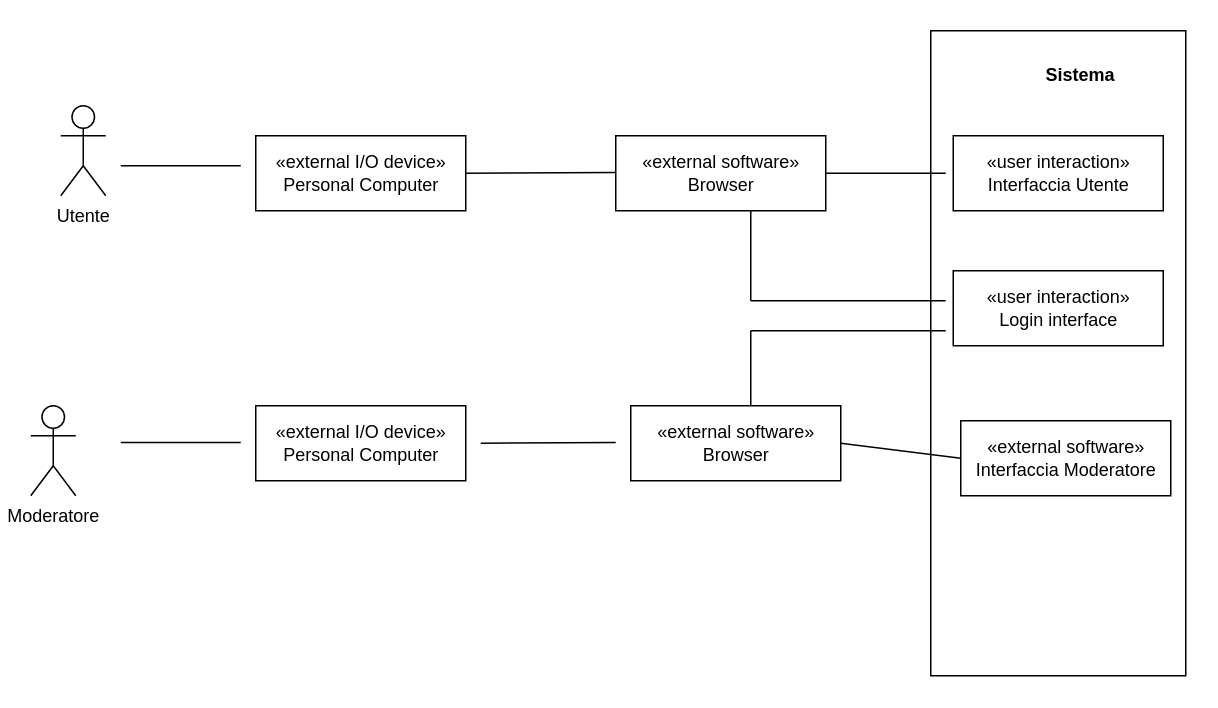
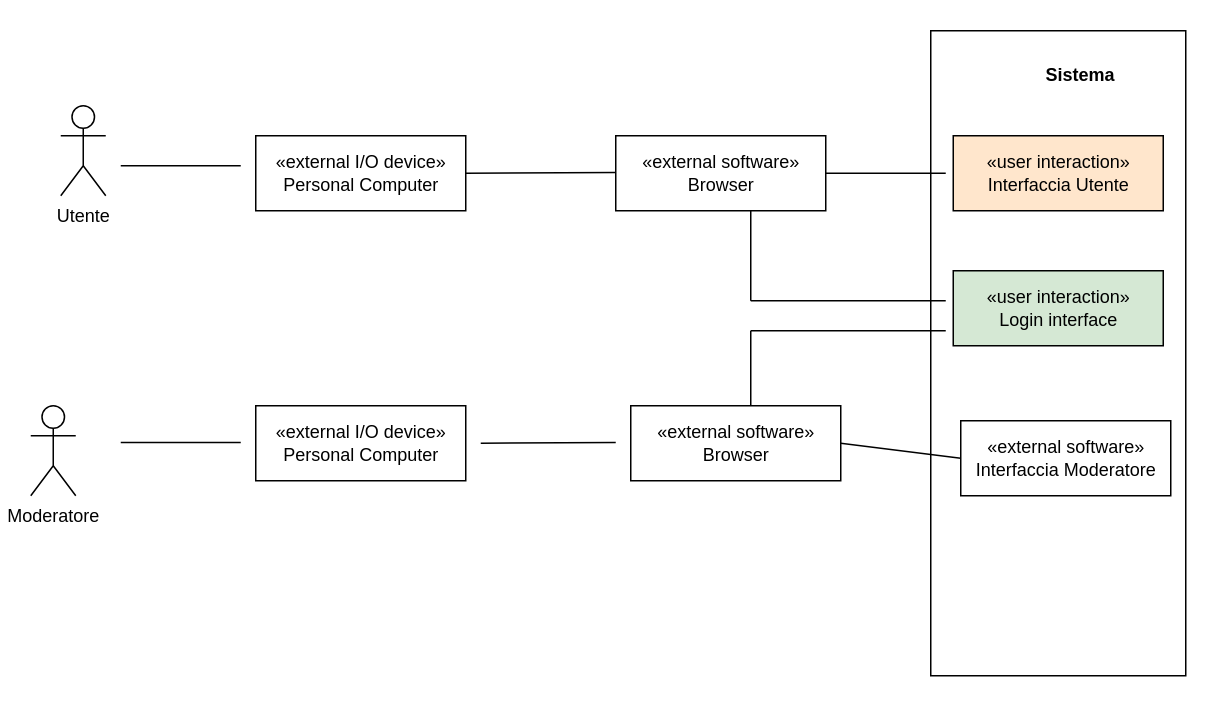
(1058, 173) -> (1058, 173)
(1058, 308) -> (1058, 308)
